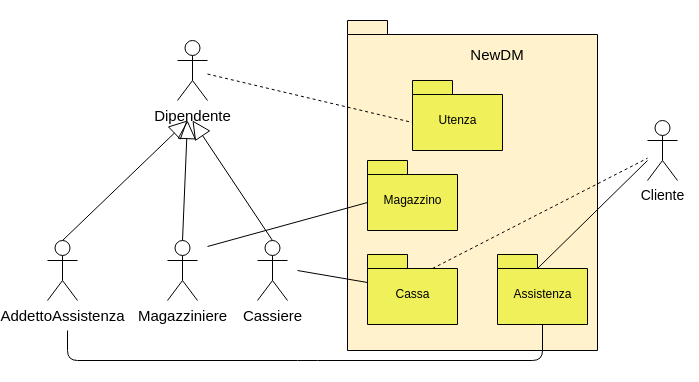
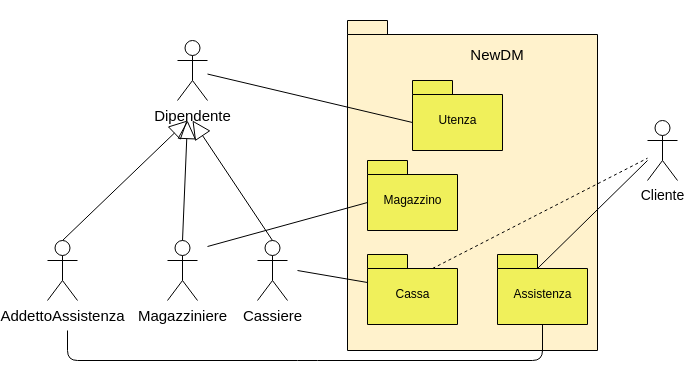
(311, 99) -> (311, 99)
